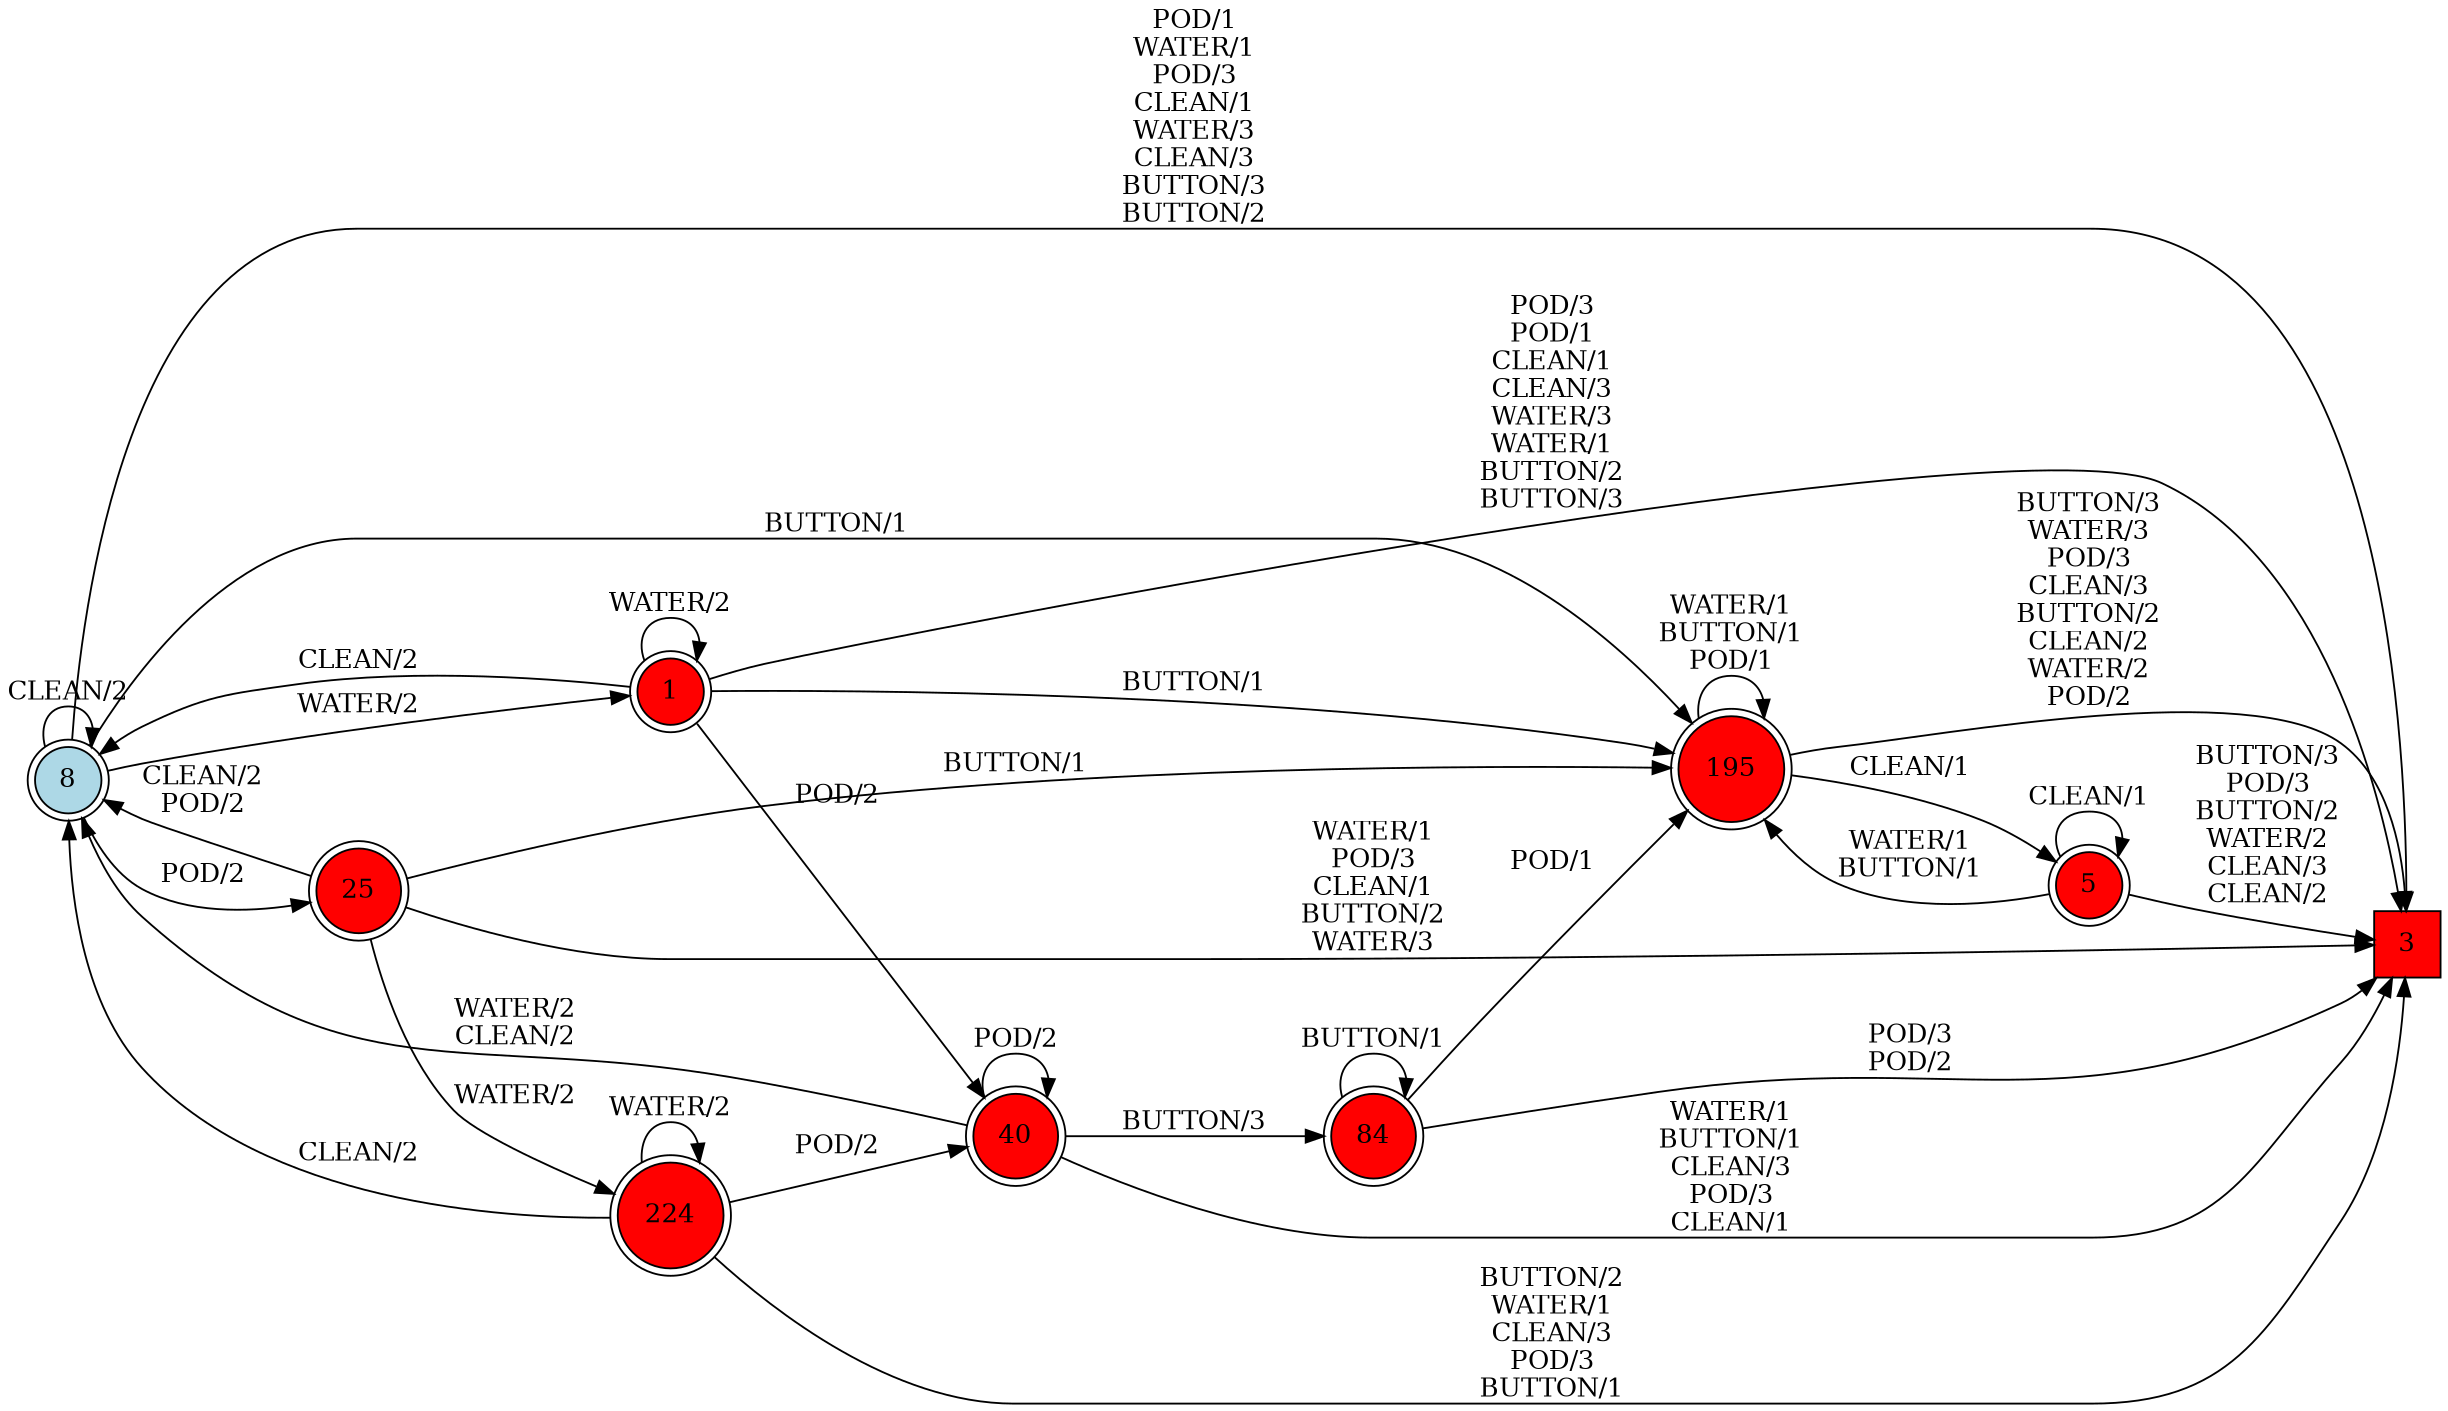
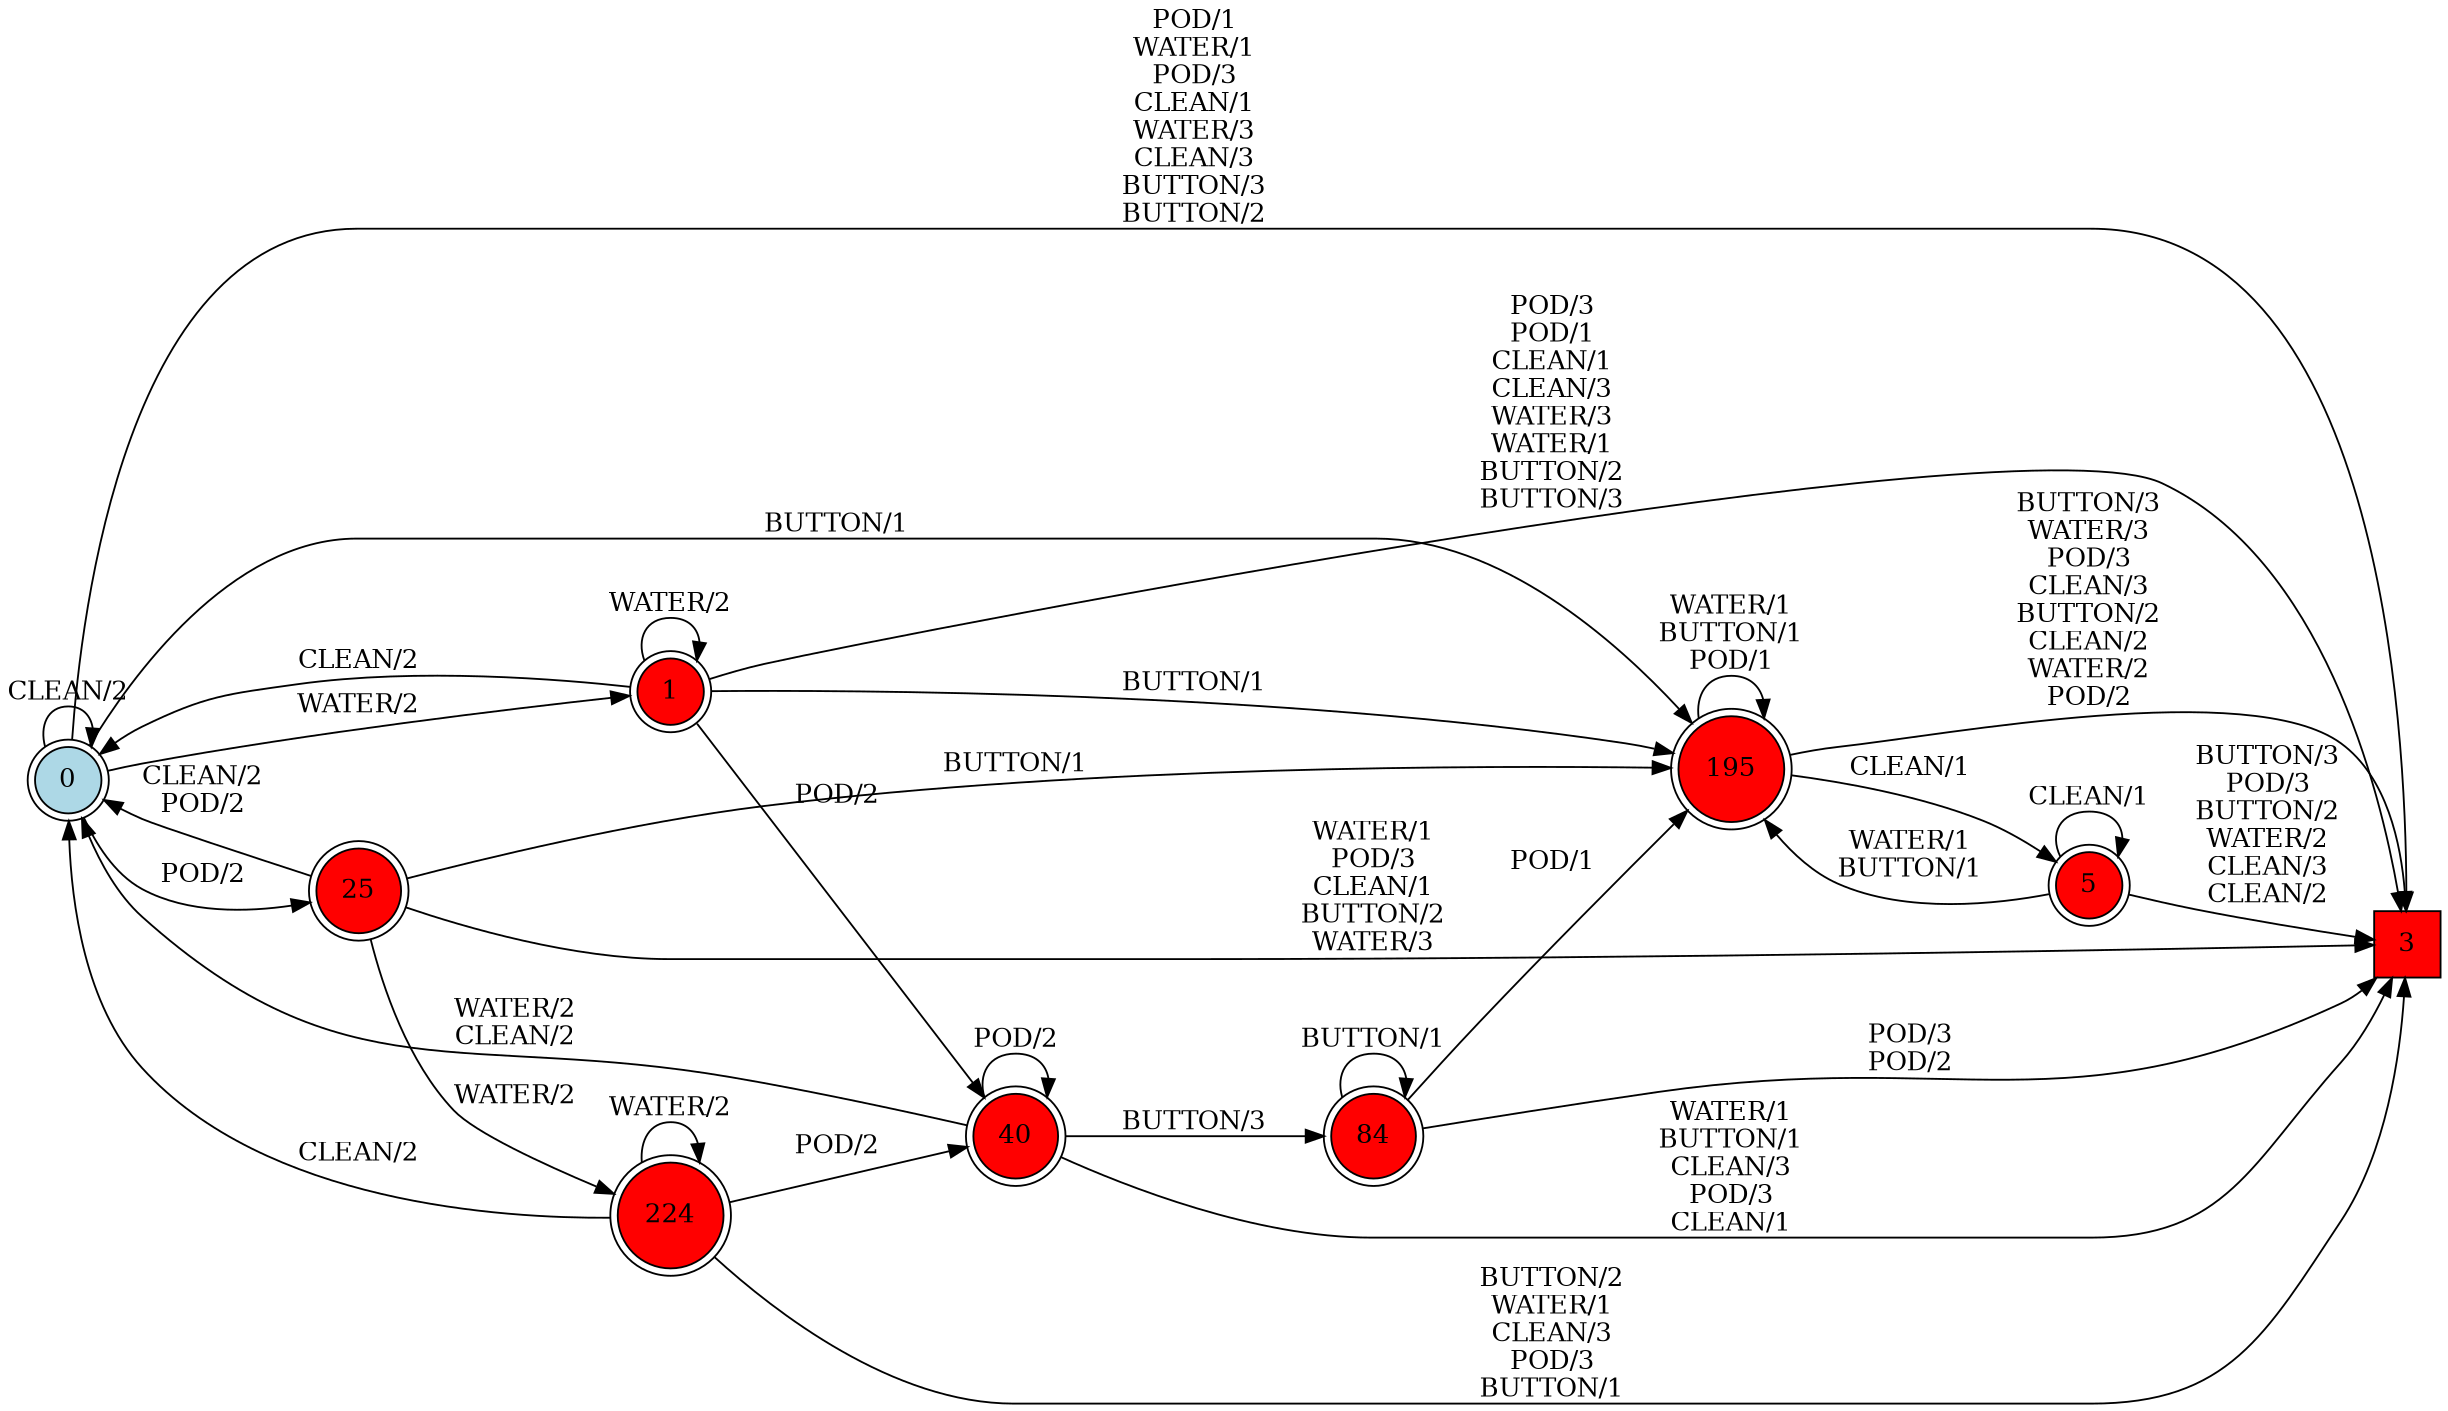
(68, 780) -> (68, 780)
